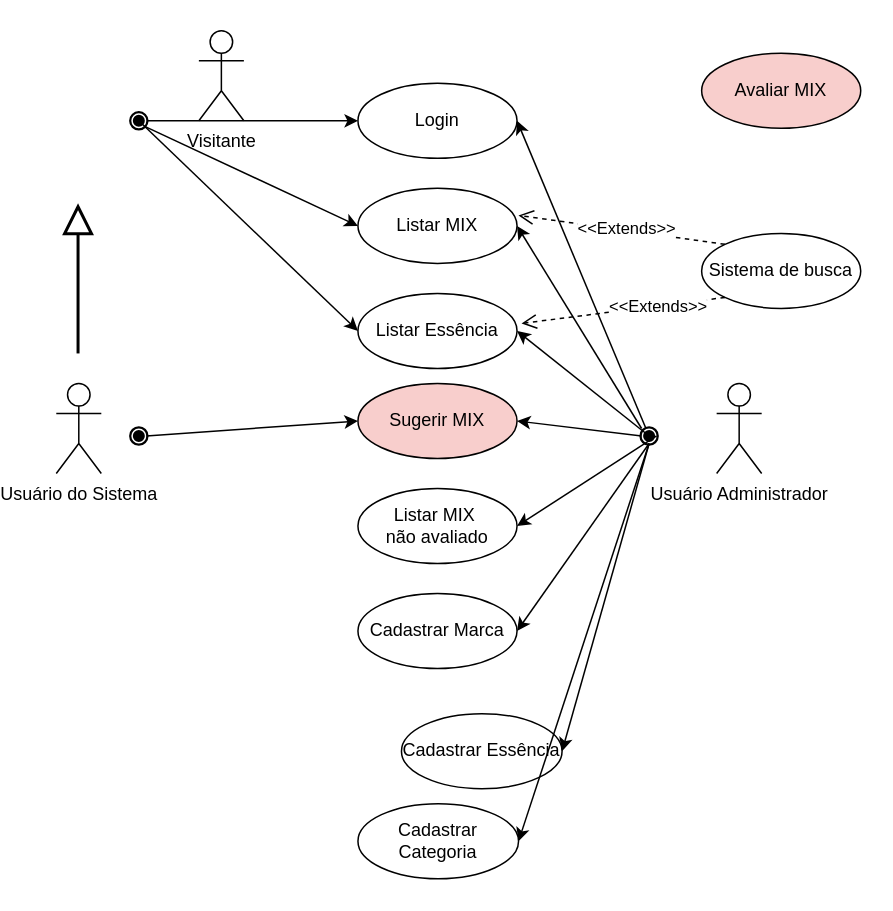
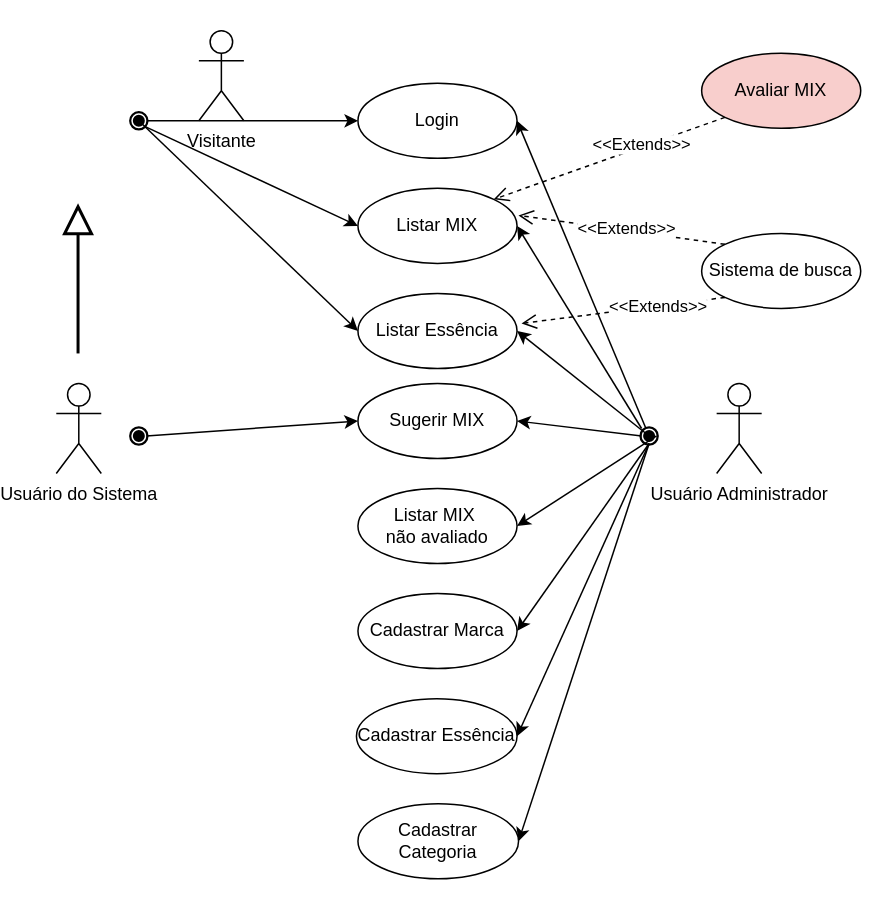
none -> (581, 168)
(437, 421) -> (437, 421)
(482, 751) -> (437, 736)
